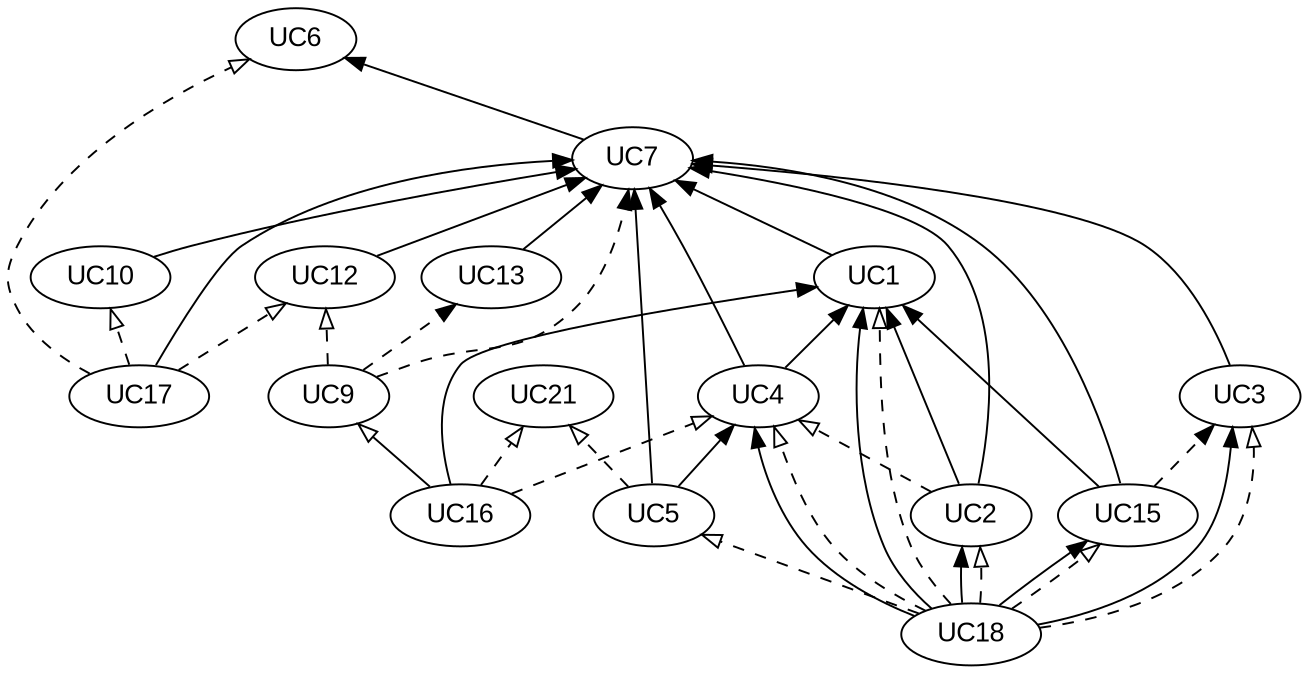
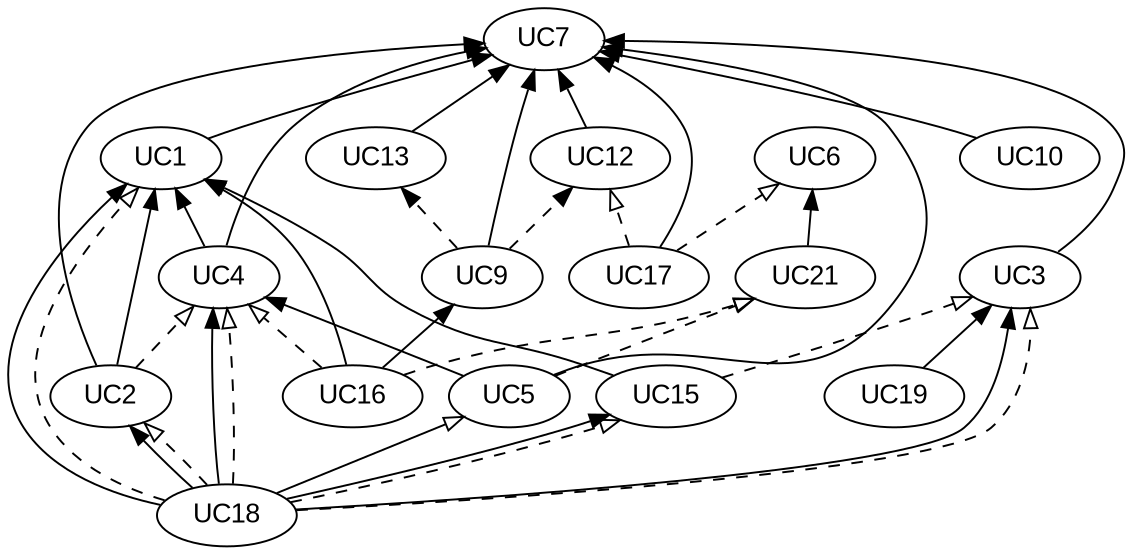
(474, 102) -> (809, 228)
(979, 243) -> none
(567, 315) -> (507, 167)
(123, 346) -> none
(327, 347) -> (534, 225)
none -> (894, 396)
(402, 462) -> (412, 342)
(1177, 463) -> (890, 325)
(819, 577) -> (361, 459)
